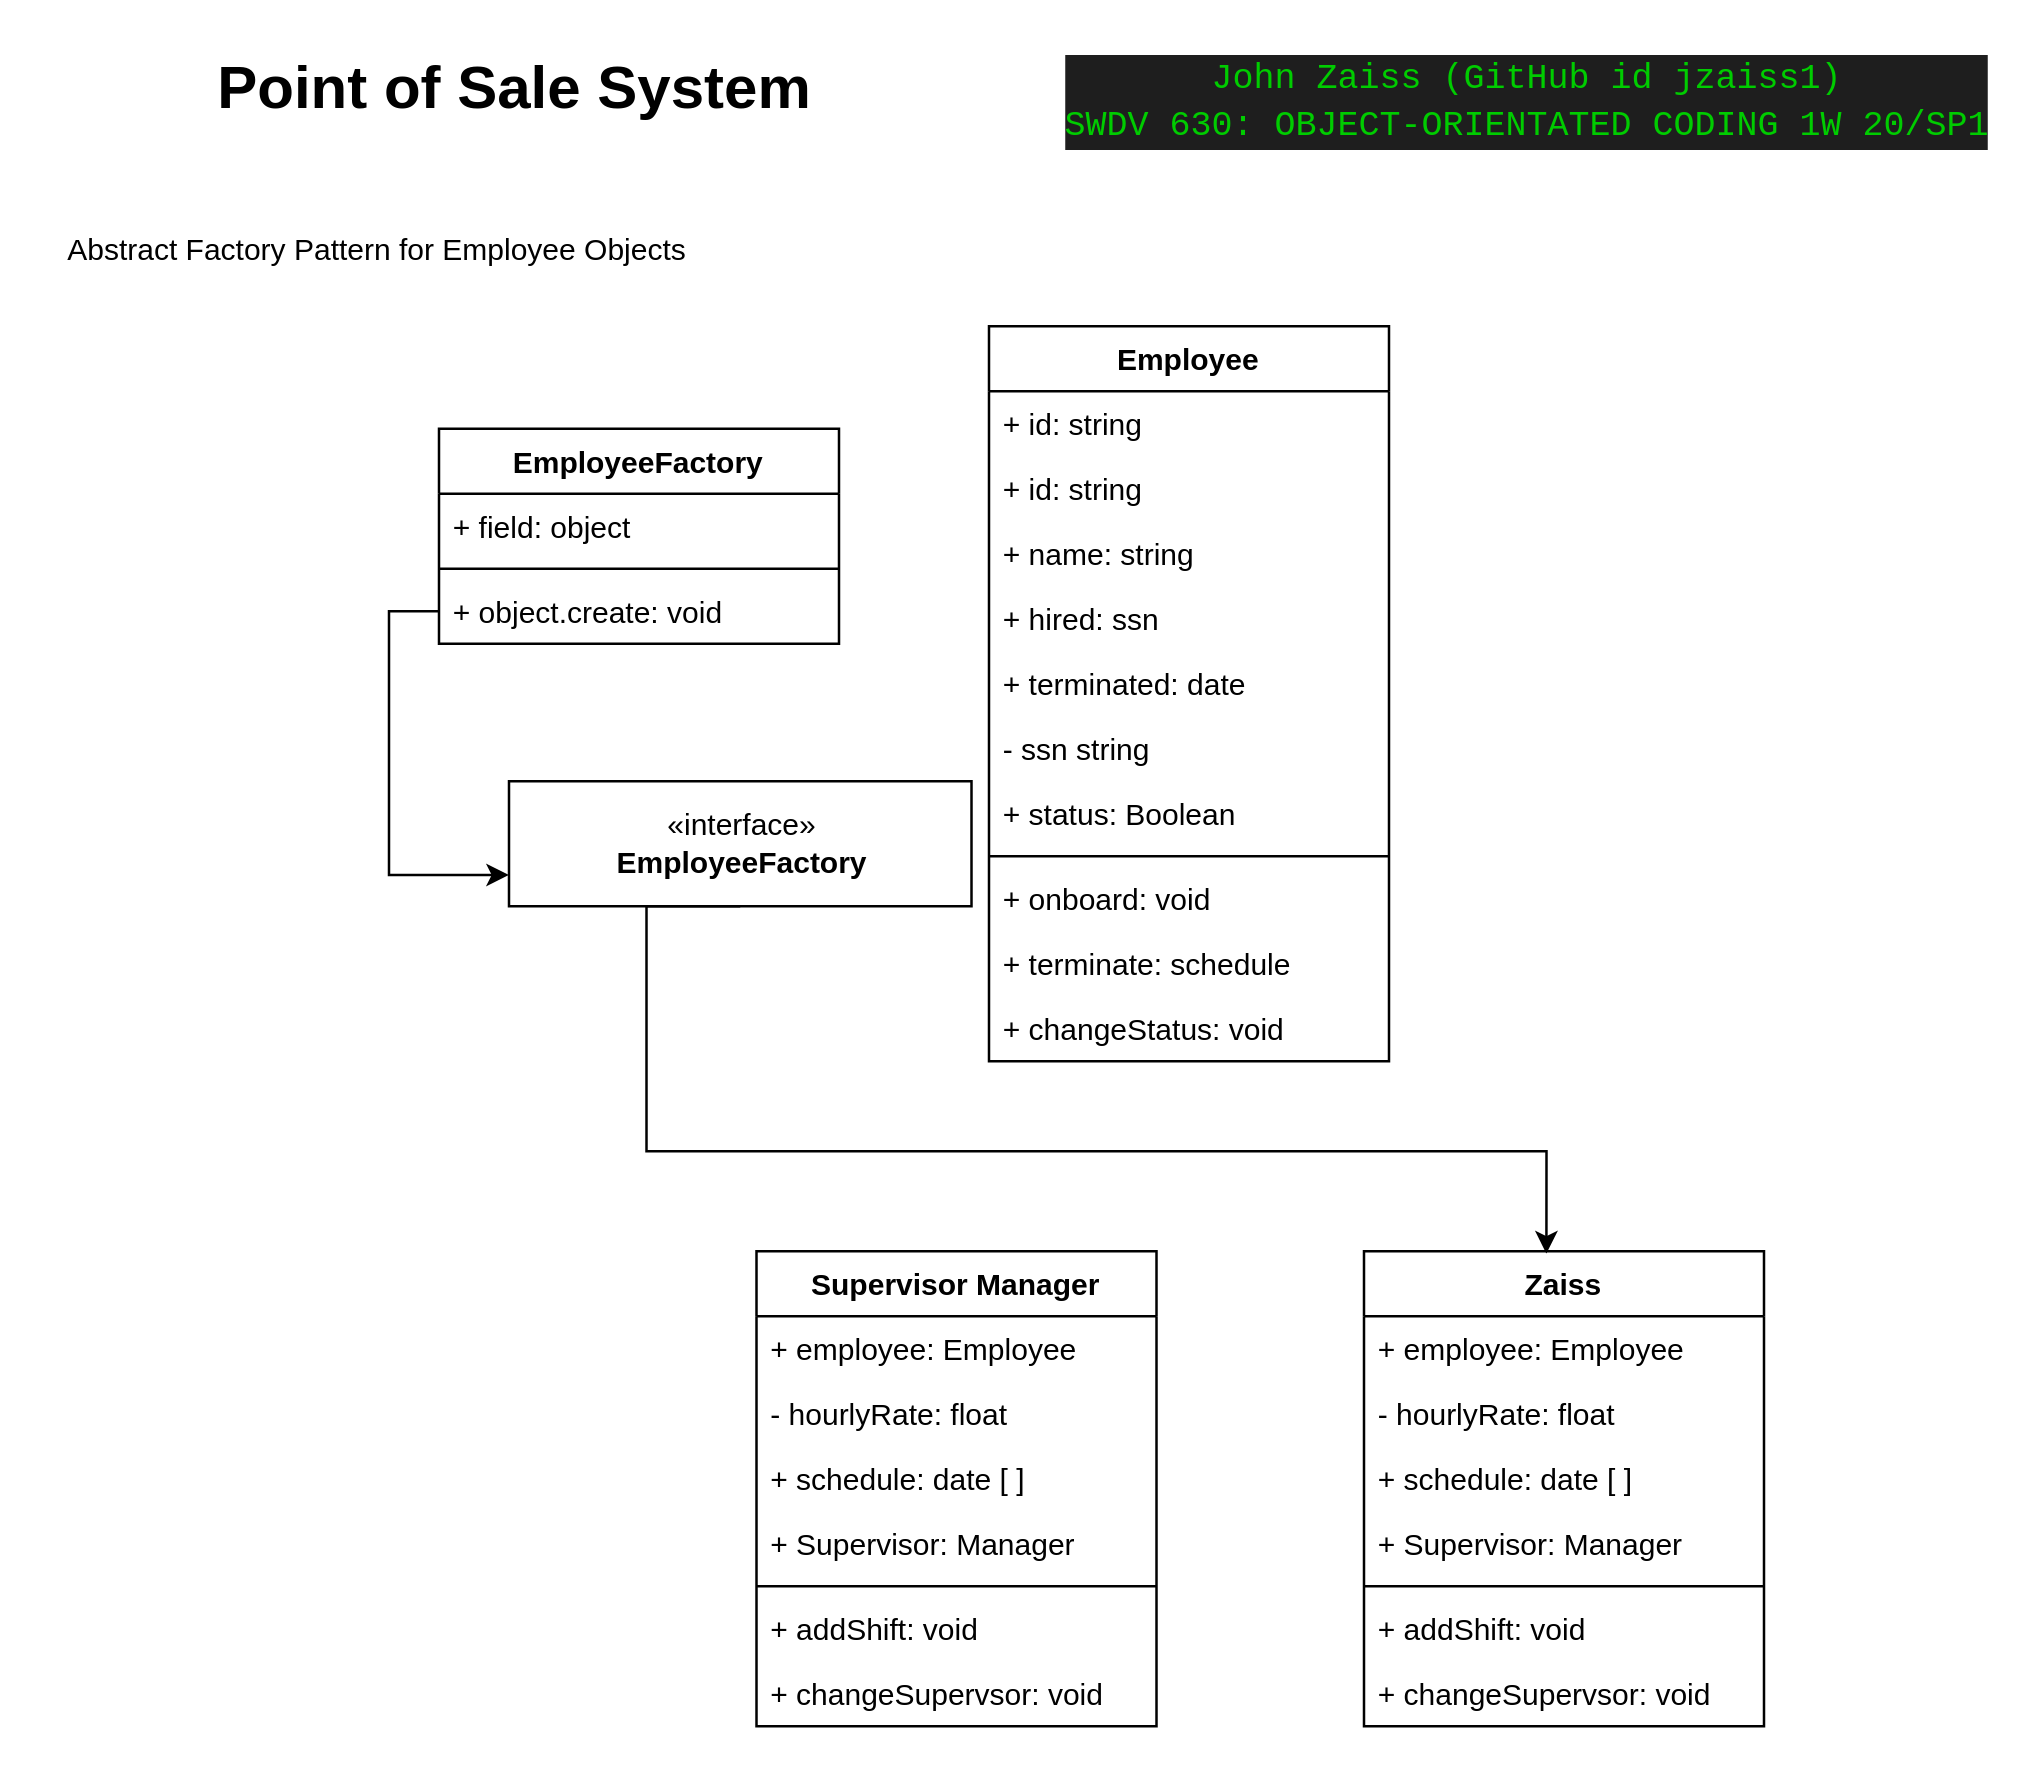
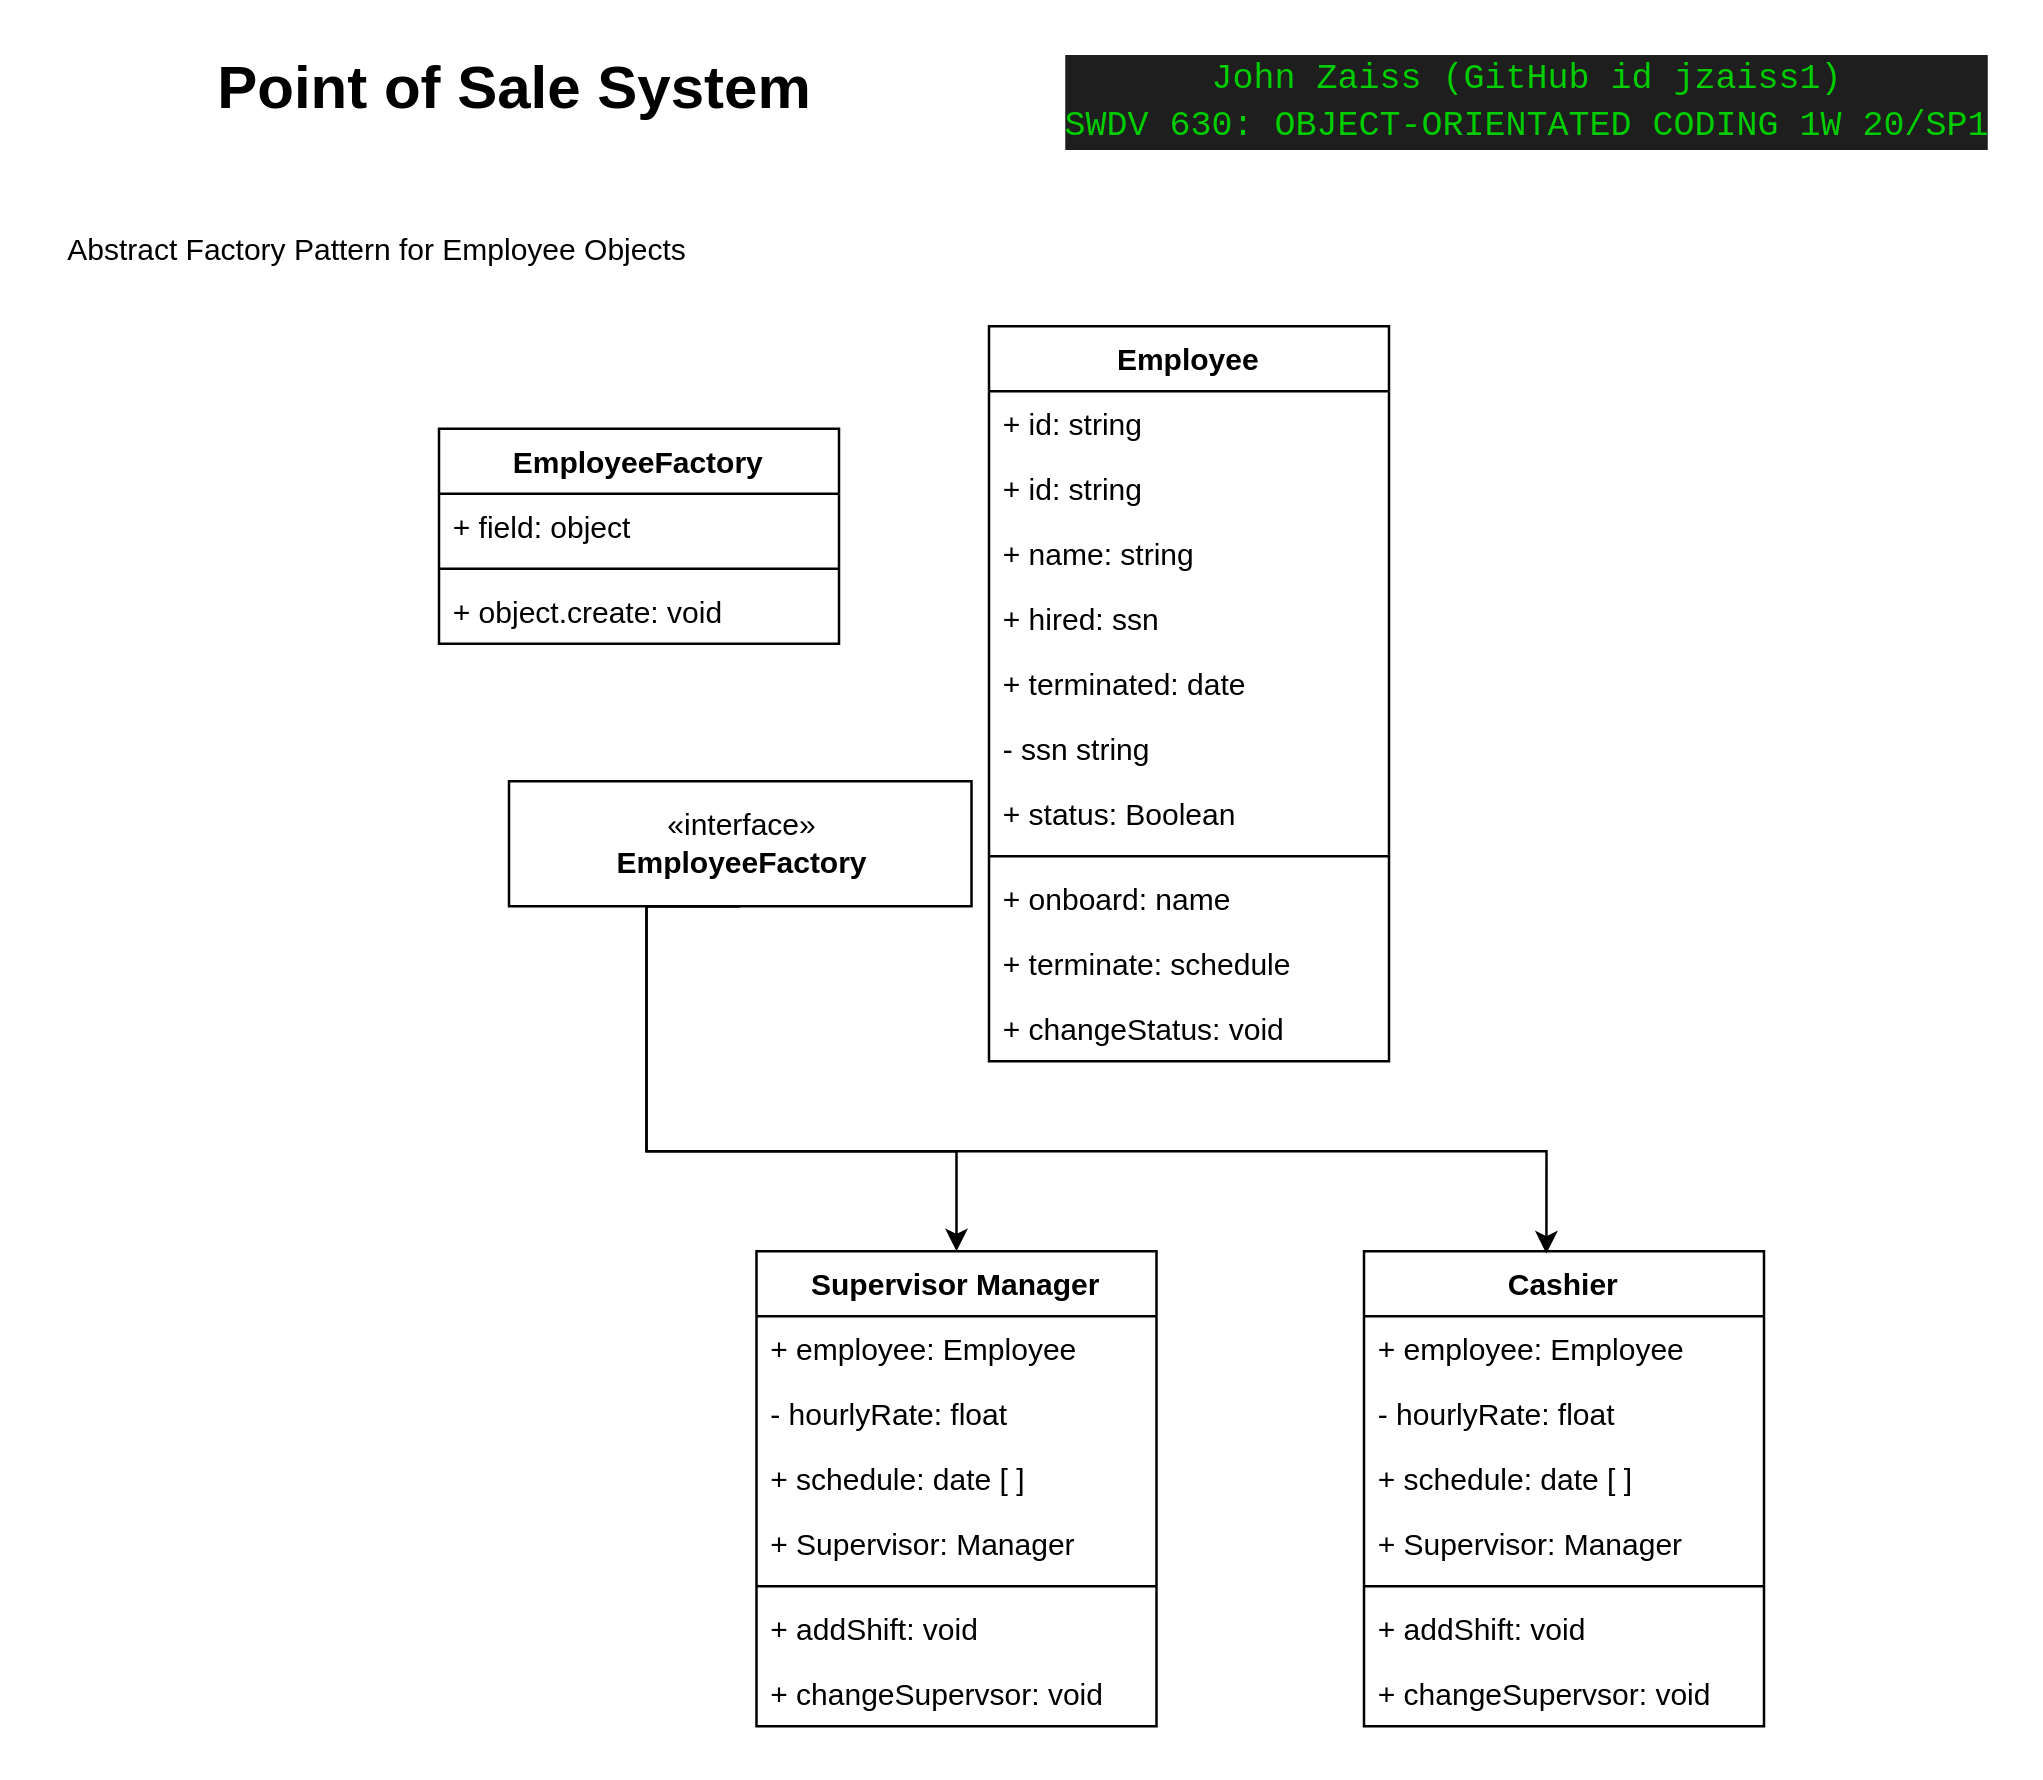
(389, 773) -> none
(1113, 900) -> (1117, 900)
none -> (956, 1195)
(1563, 1285) -> (1563, 1285)
